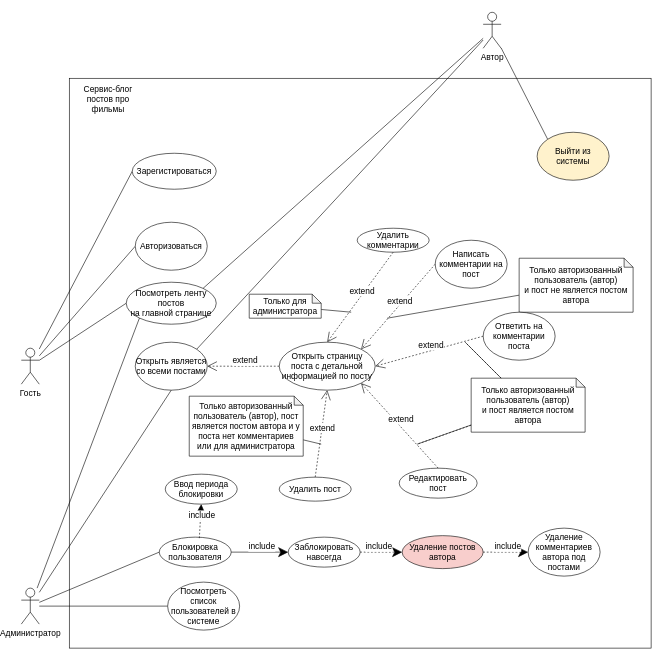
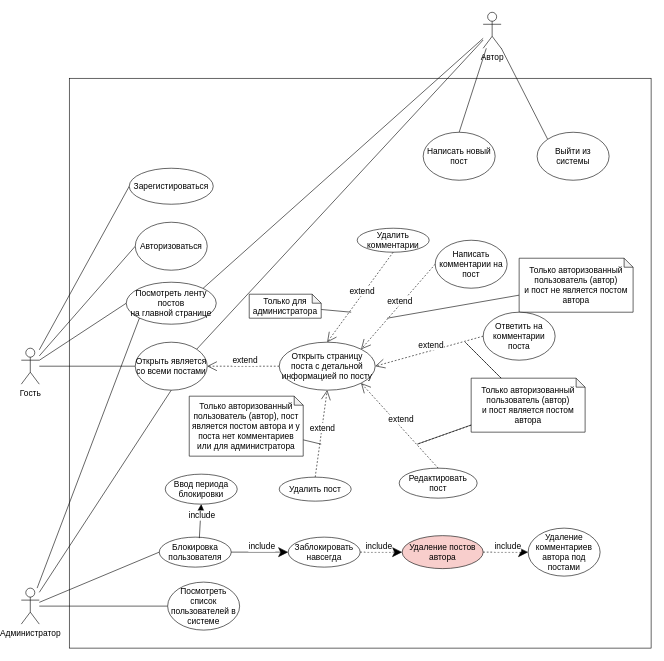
none -> (473, 90)
(108, 99) -> none
none -> (459, 156)
(573, 156) -> (573, 156)
(174, 171) -> (171, 186)
none -> (87, 366)
(200, 528) -> (200, 528)
